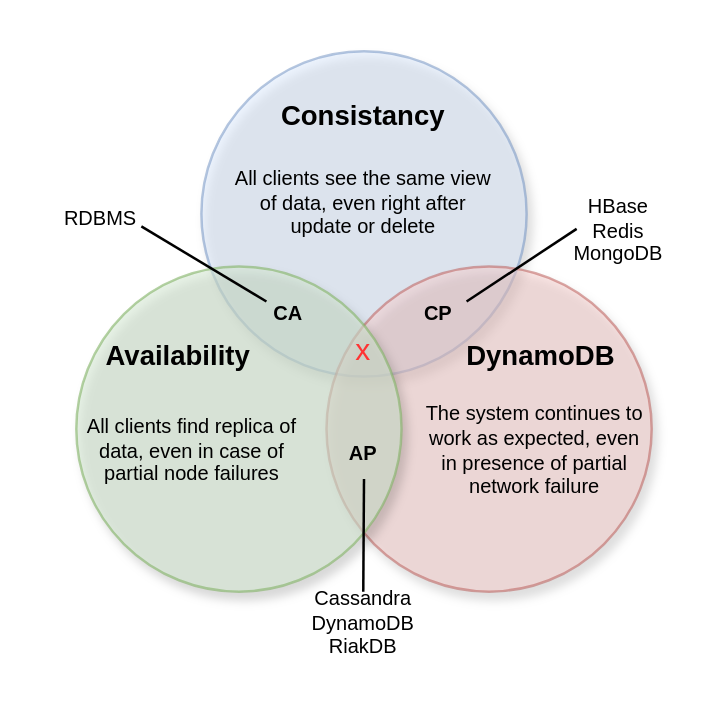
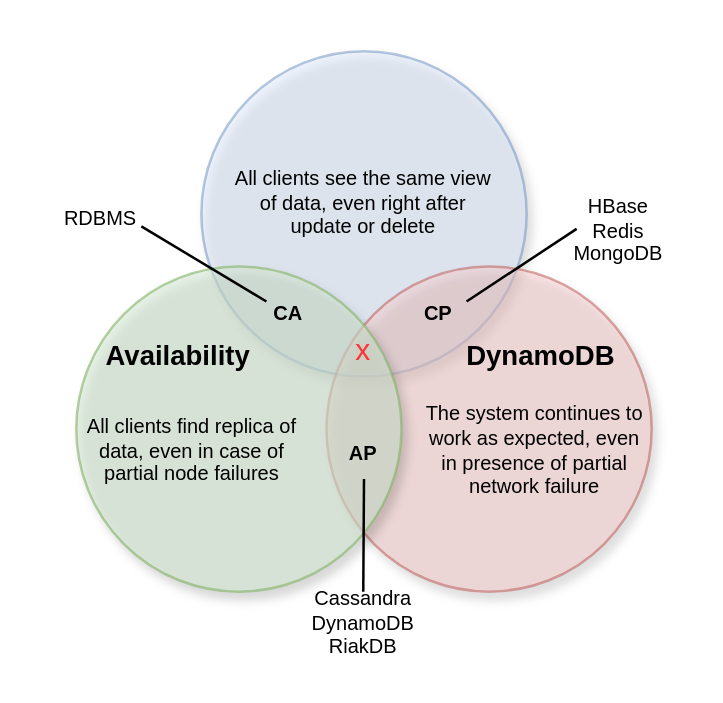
(364, 116) -> none
